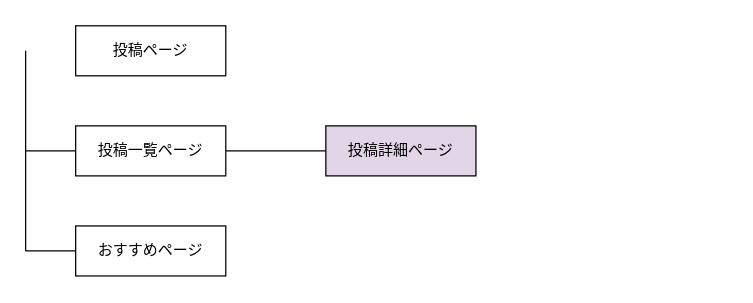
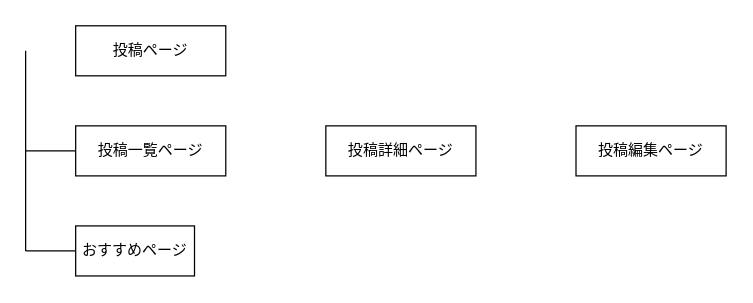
(276, 151) -> none
(401, 151) -> (401, 151)
none -> (651, 151)
(151, 251) -> (135, 251)
